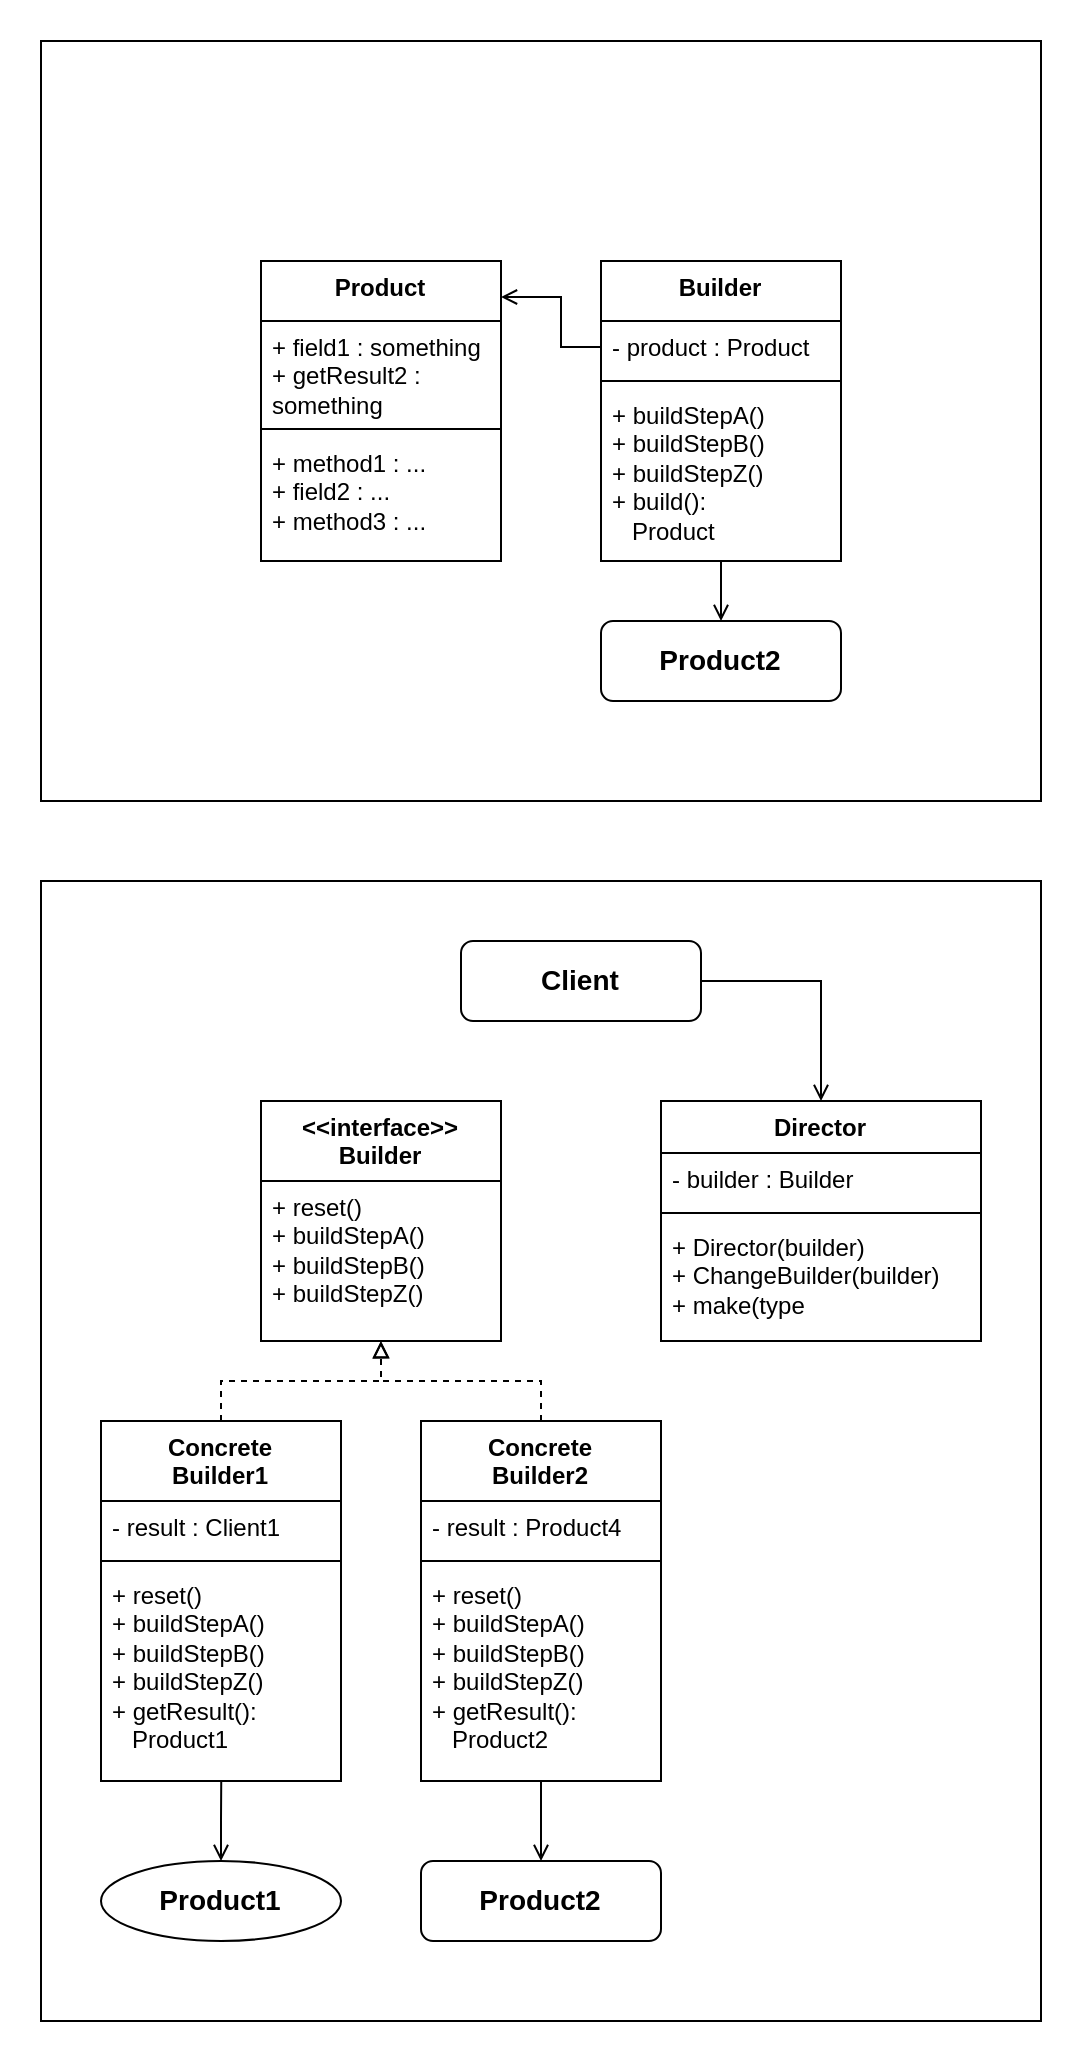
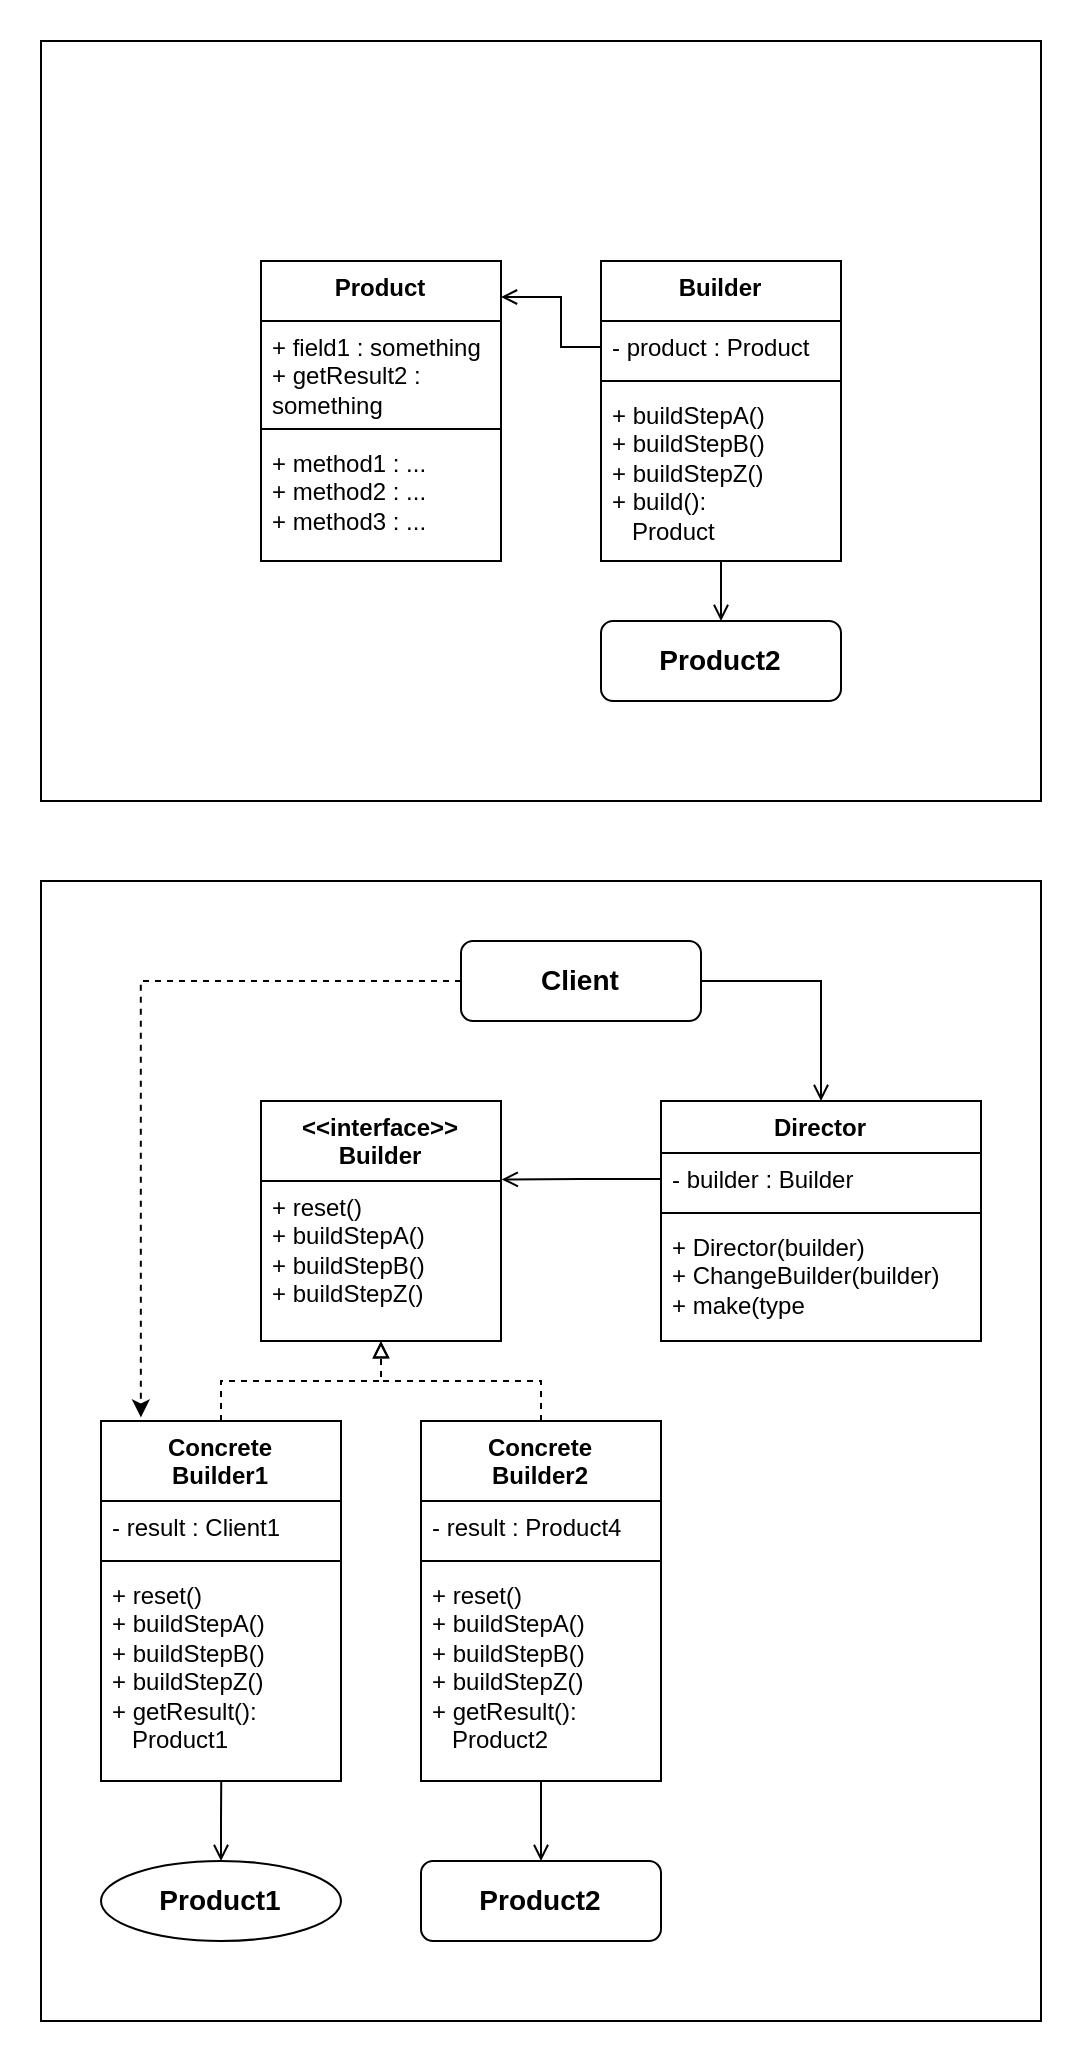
(352, 494) -> (352, 494)
none -> (141, 1032)
none -> (583, 1179)
